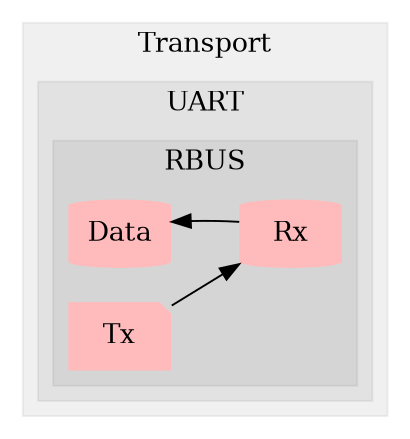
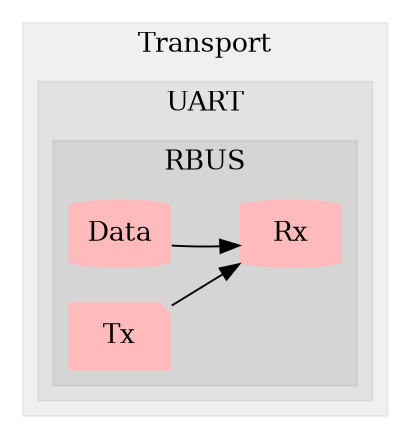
(215, 221) -> (196, 246)
